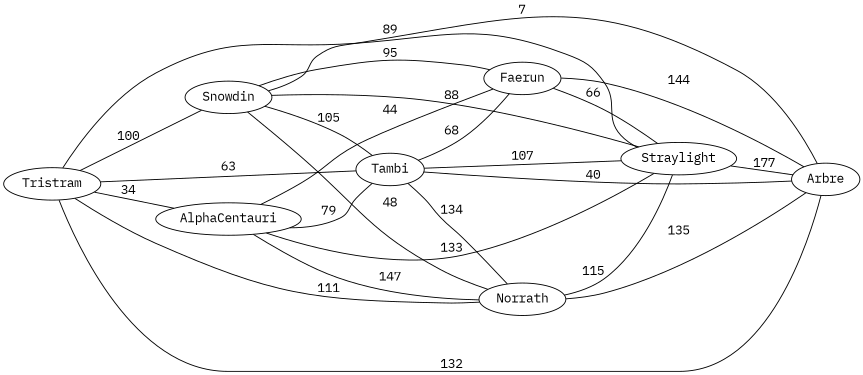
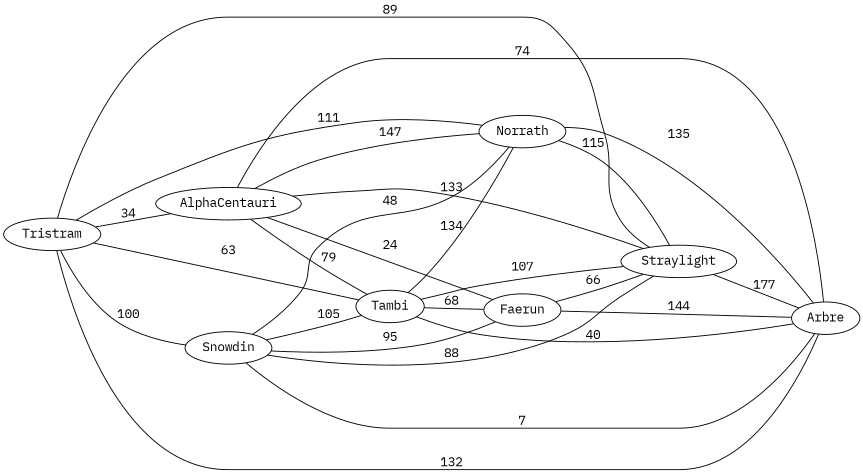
none -> (564, 59)
(390, 110) -> (390, 246)
